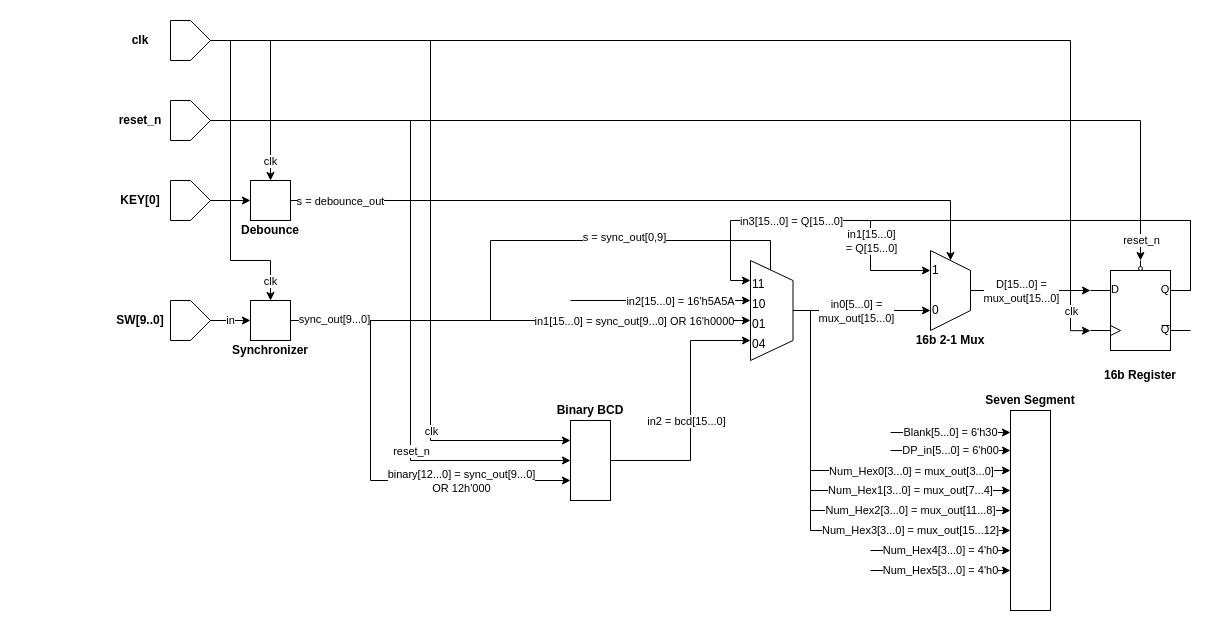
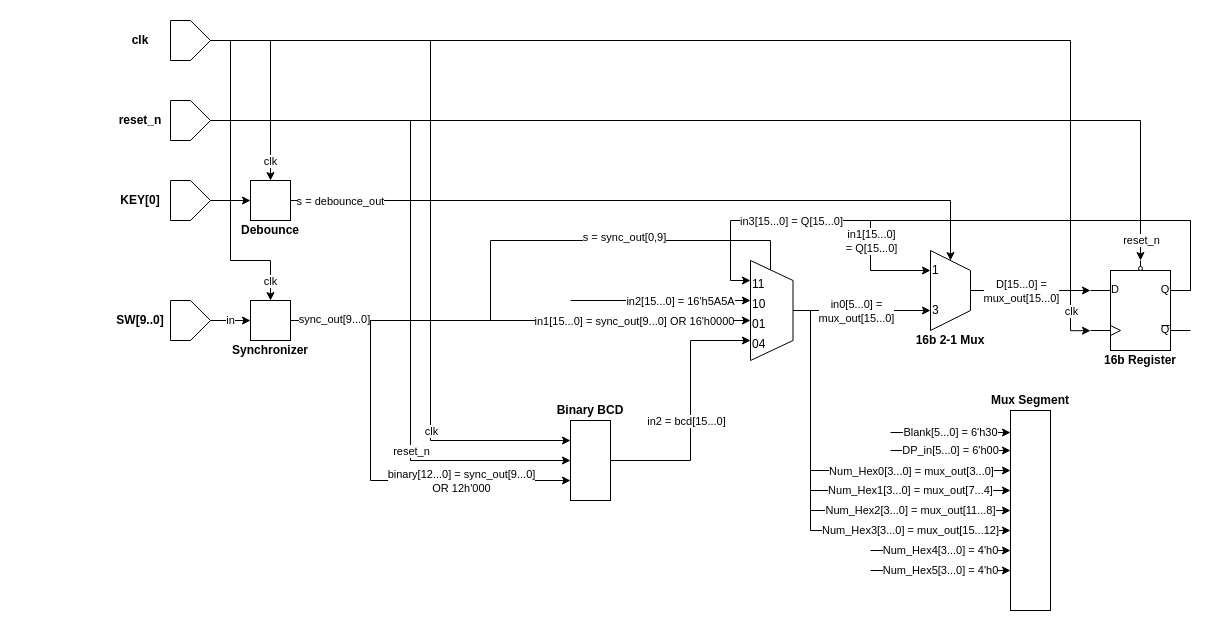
(936, 311) -> (936, 311)
(1141, 376) -> (1141, 361)
(1031, 401) -> (1031, 401)
